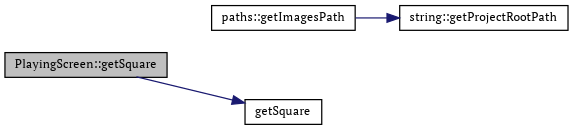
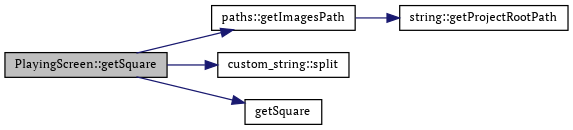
none -> (179, 43)
none -> (283, 65)
